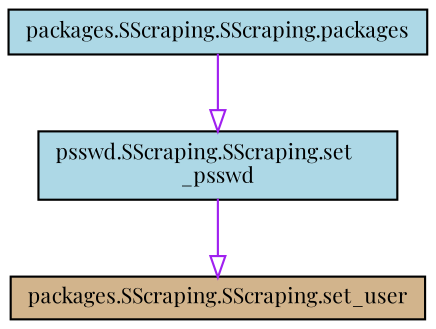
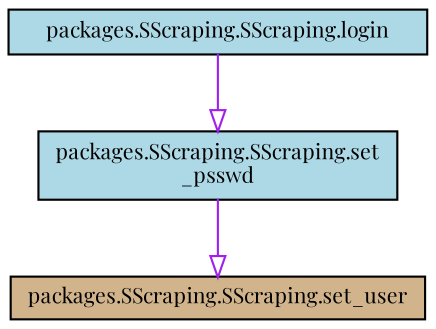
(218, 32) -> (218, 32)
(218, 166) -> (218, 166)
